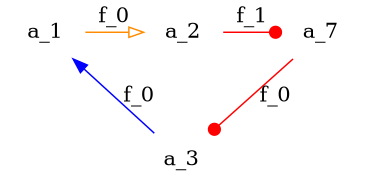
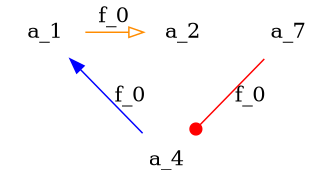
(246, 32) -> none
(182, 160) -> (167, 160)
